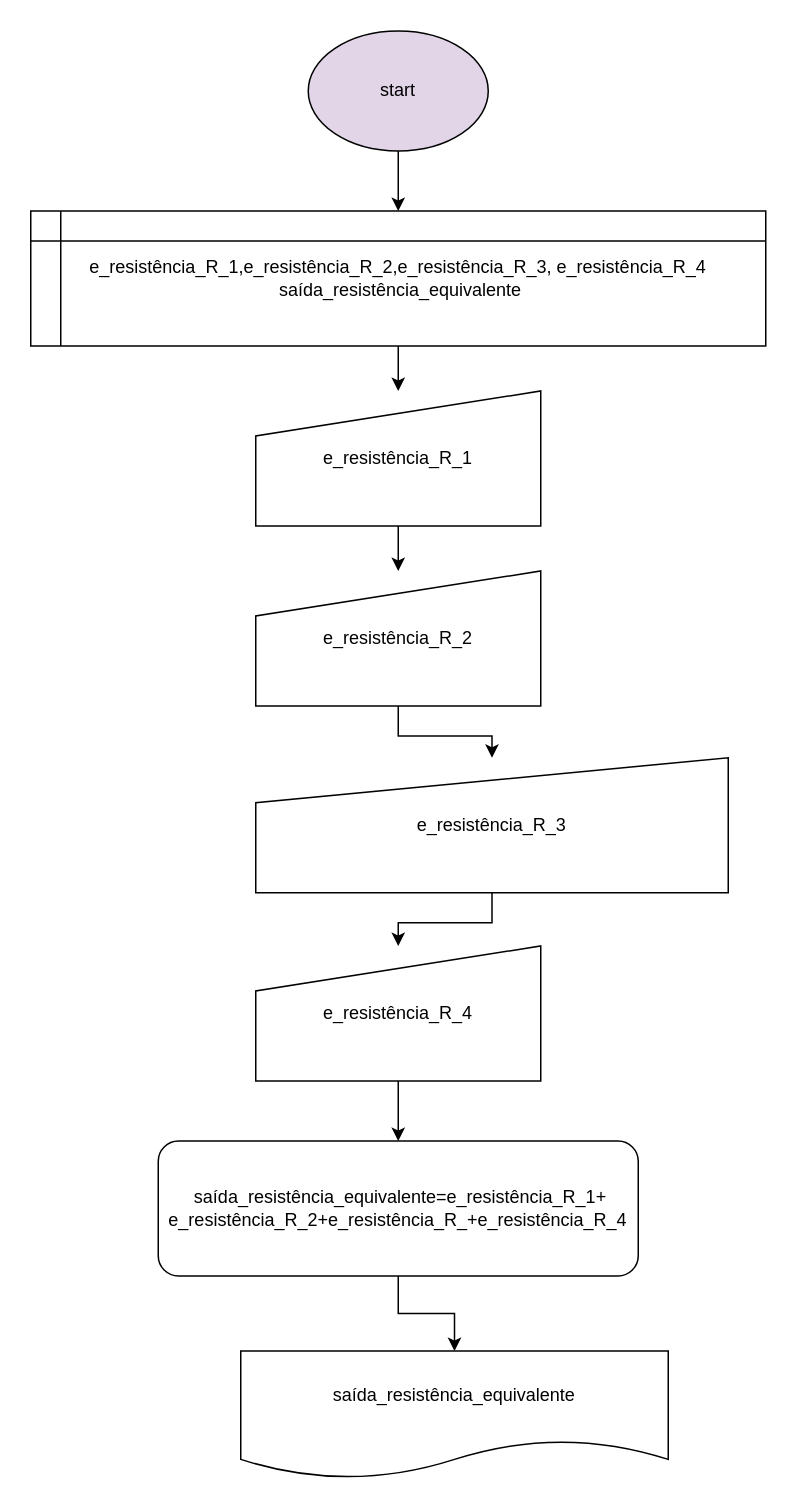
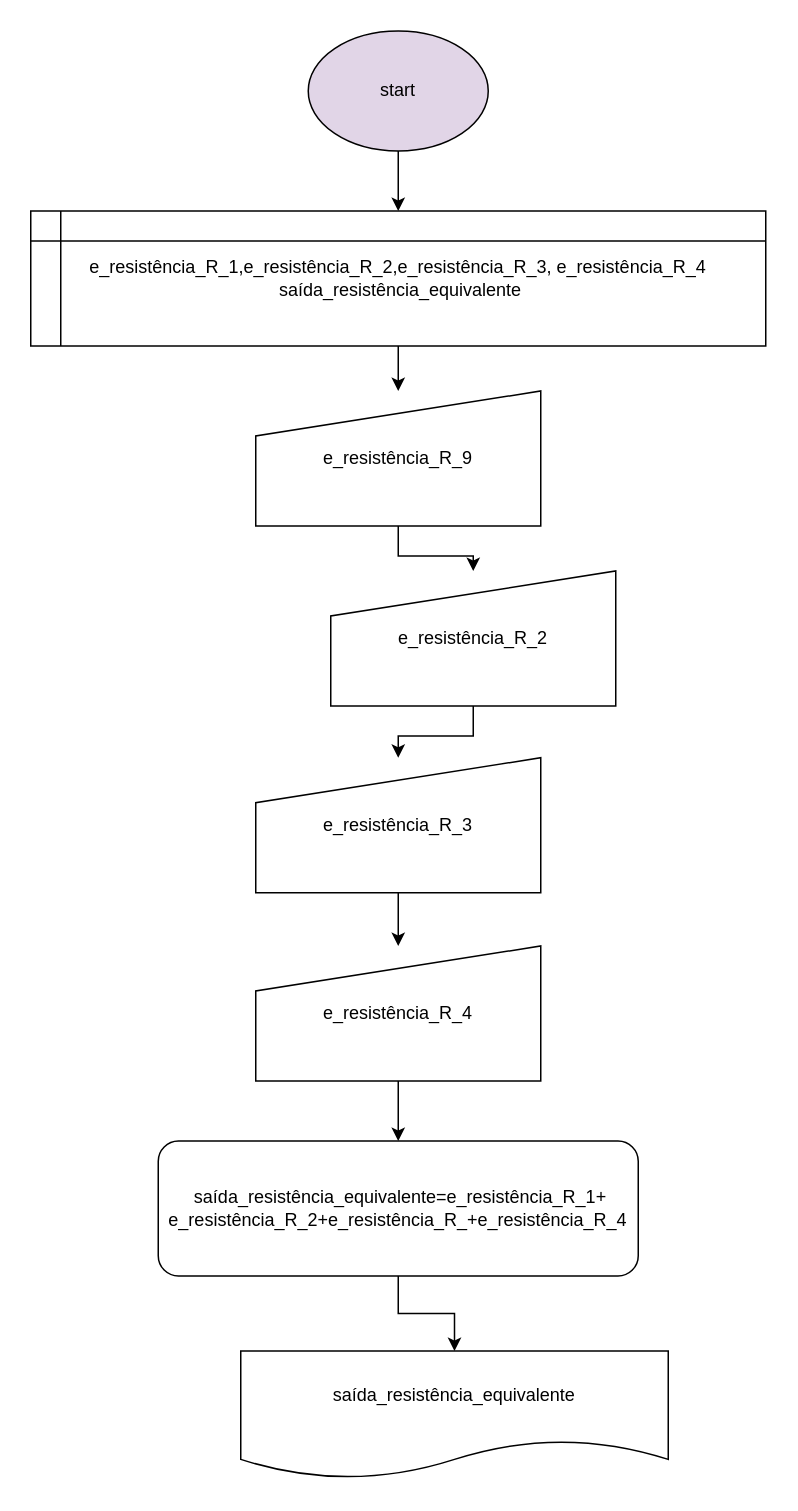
(398, 458) -> (398, 458)
(398, 638) -> (473, 638)
(492, 825) -> (398, 825)
